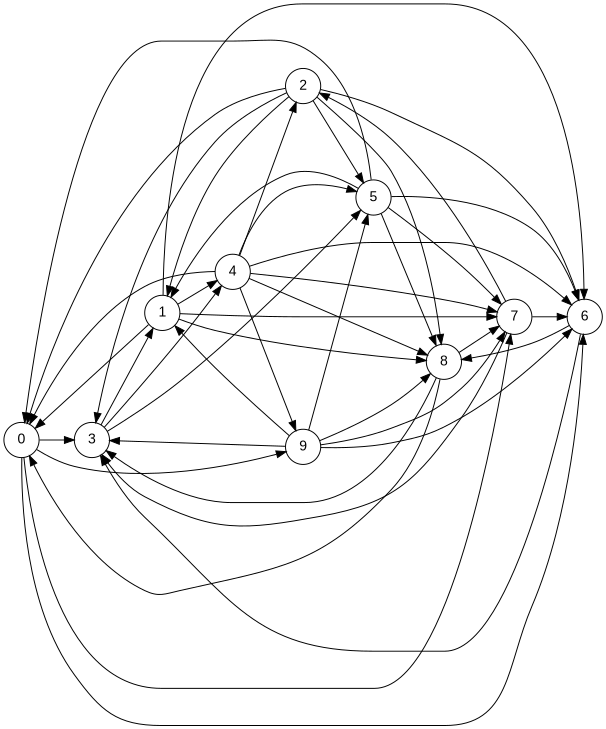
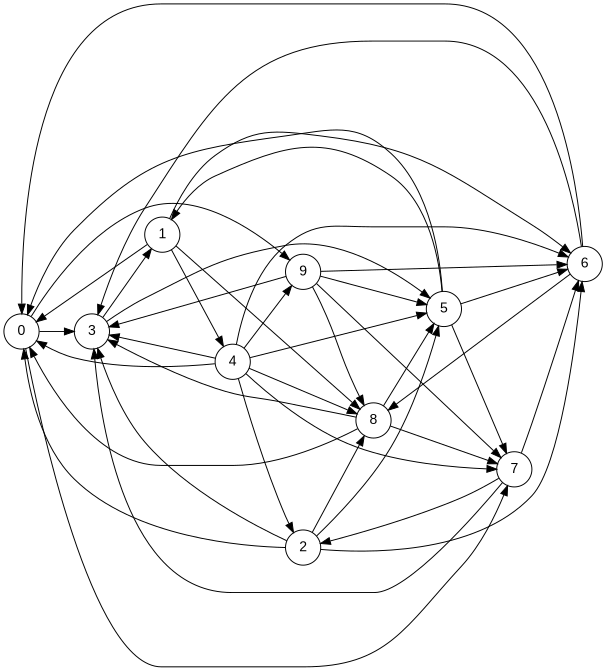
(212, 181) -> none
(407, 275) -> (403, 375)
(318, 317) -> none
(161, 362) -> (167, 348)
(234, 386) -> none
(351, 726) -> (273, 4)
